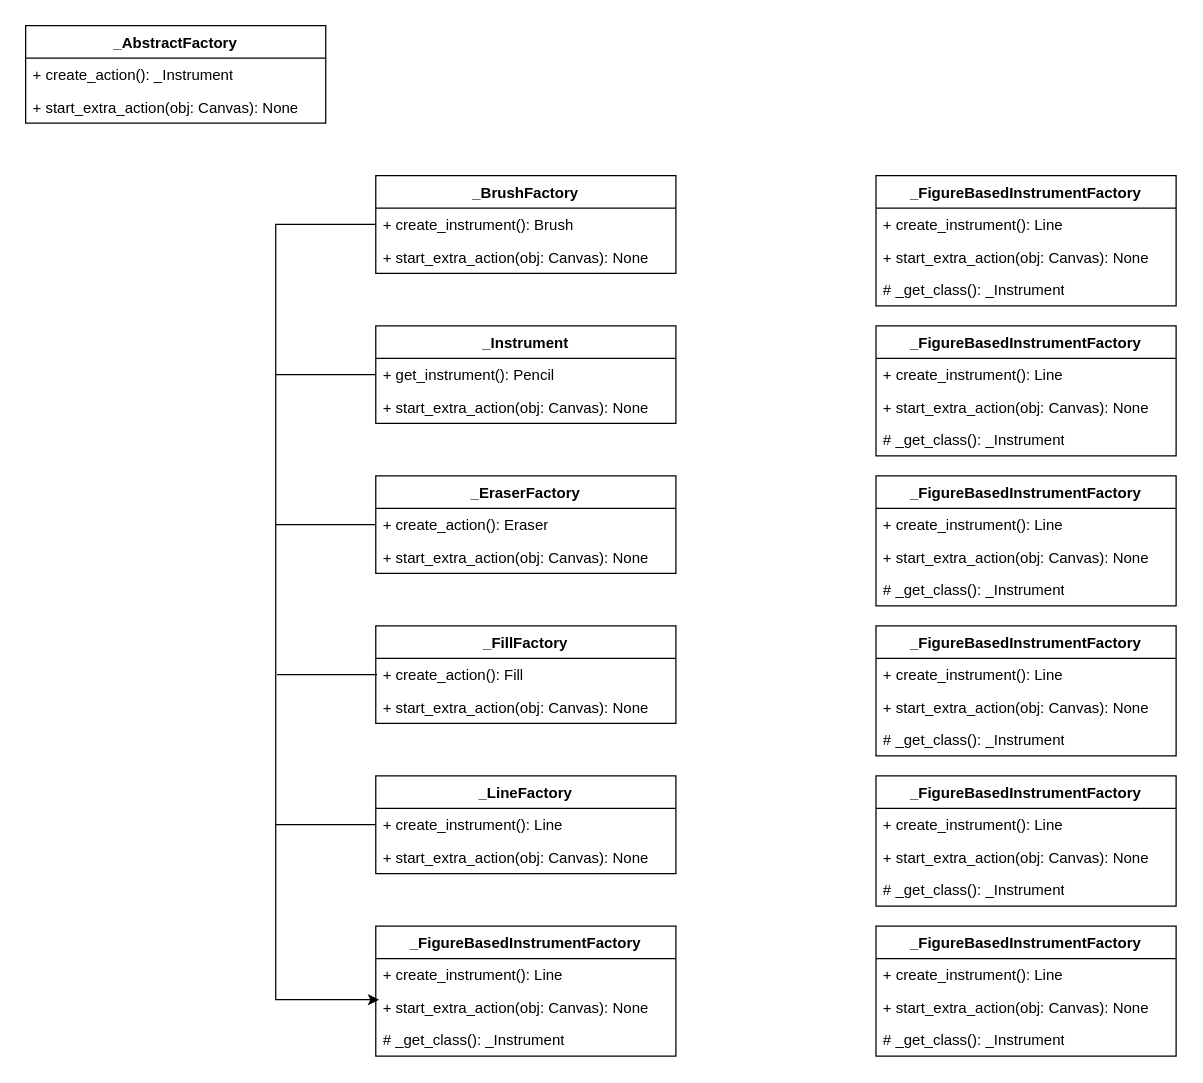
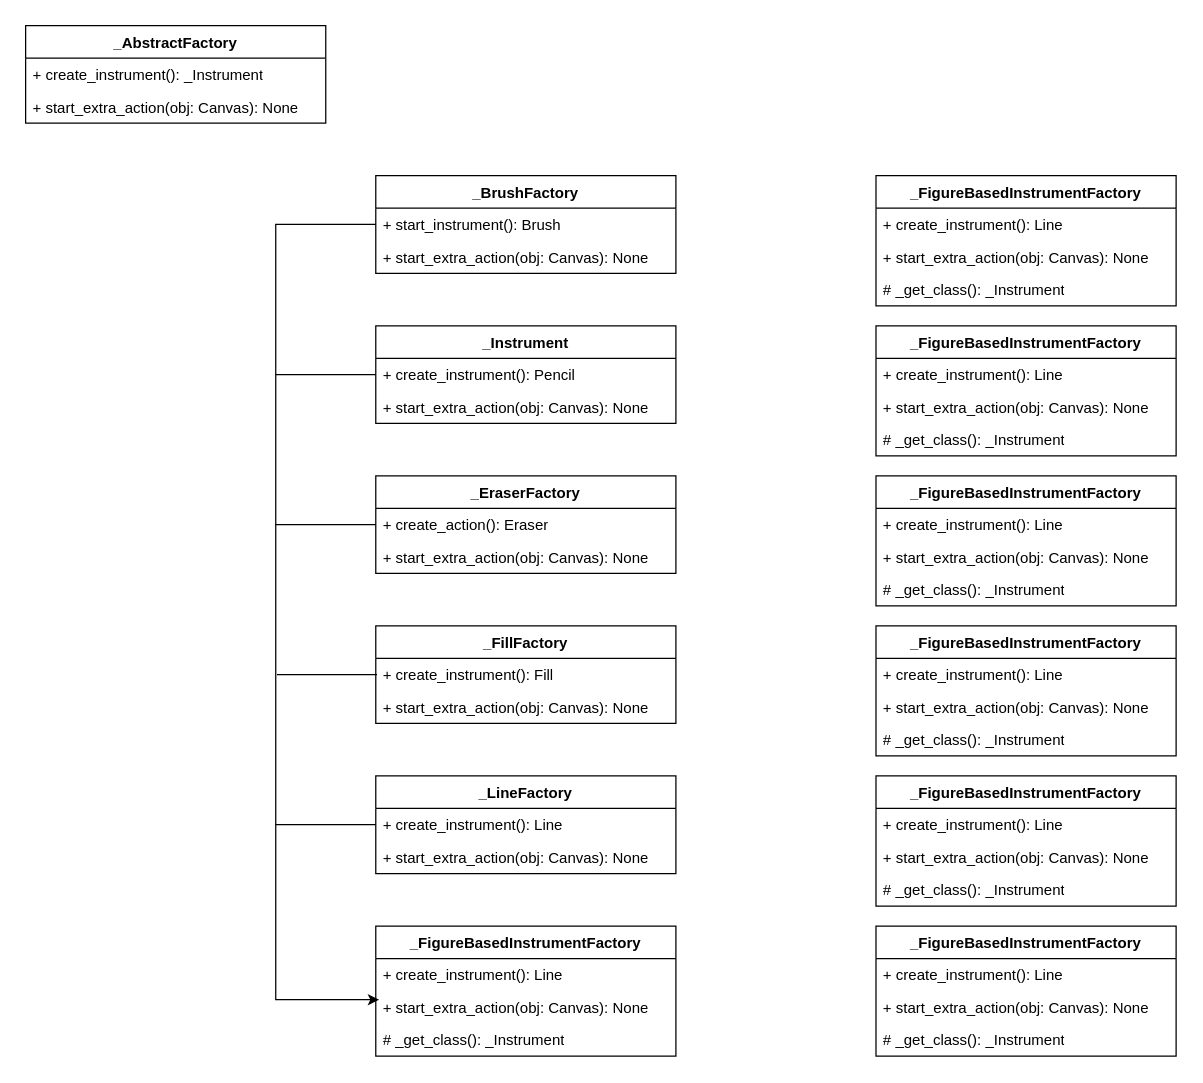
(151, 76) -> (168, 76)
(493, 226) -> (489, 226)
(481, 376) -> (493, 376)
(466, 676) -> (483, 676)
